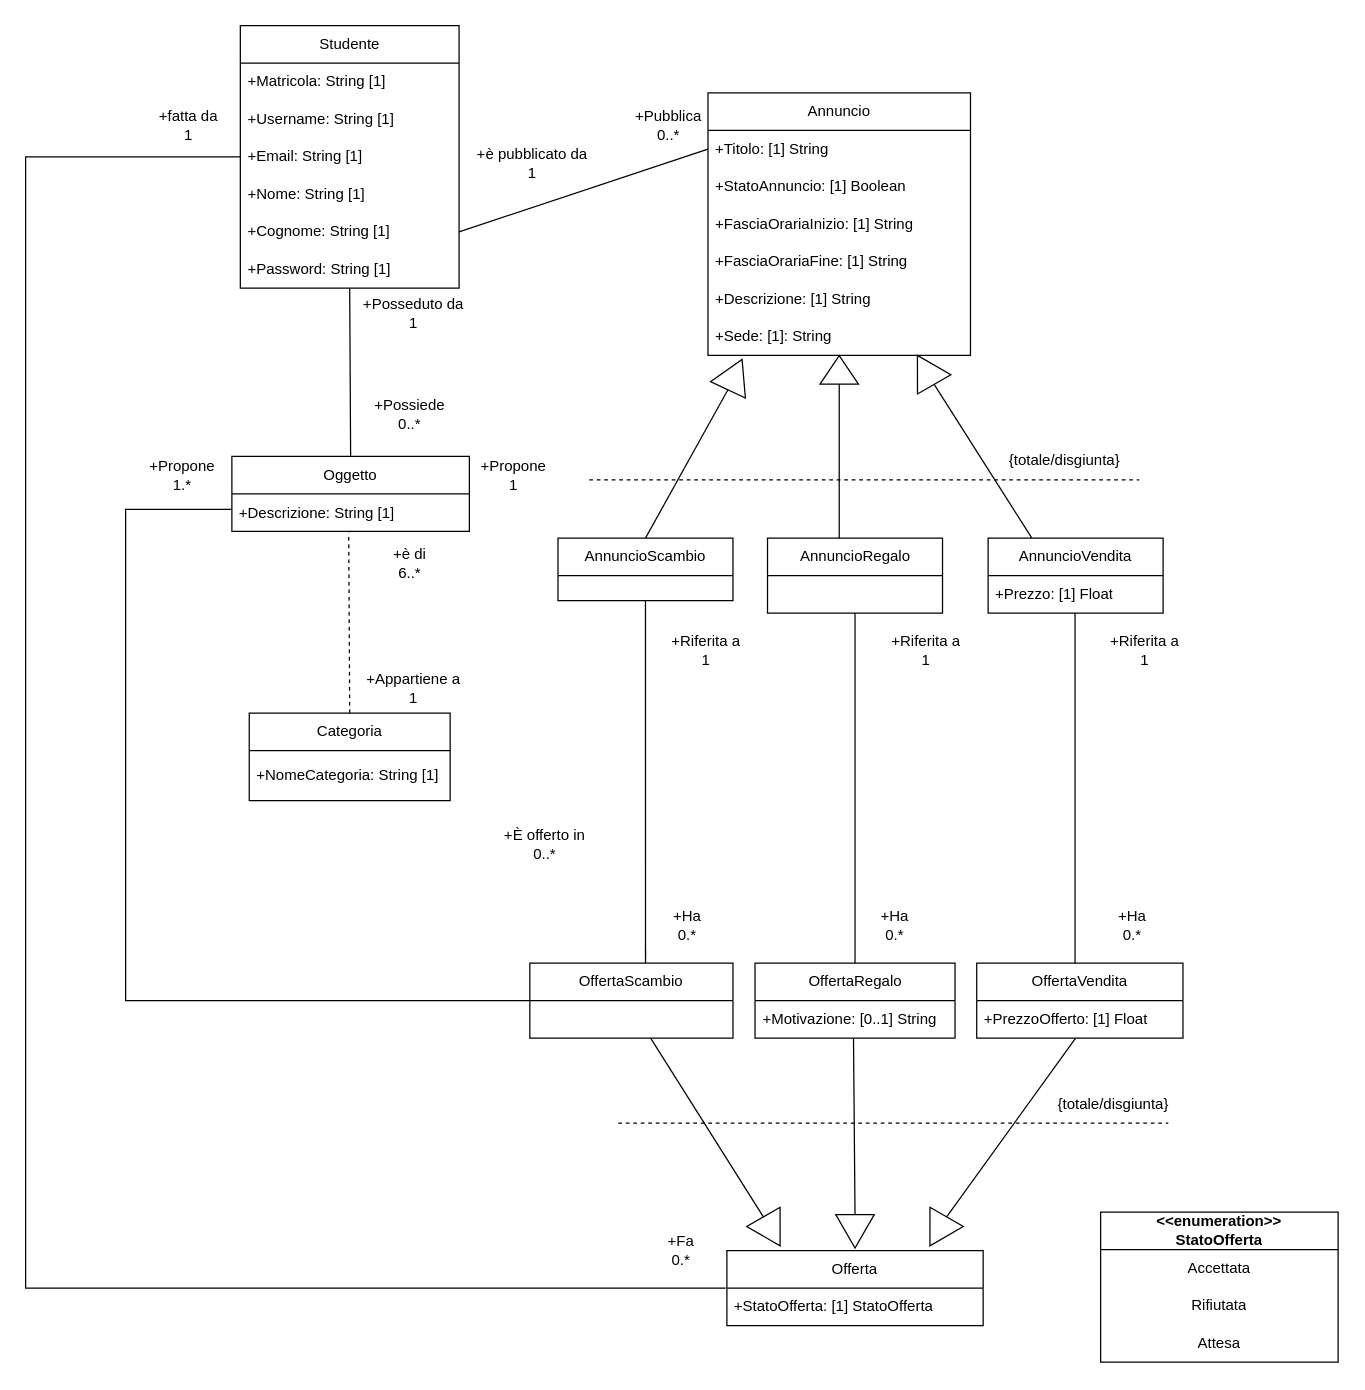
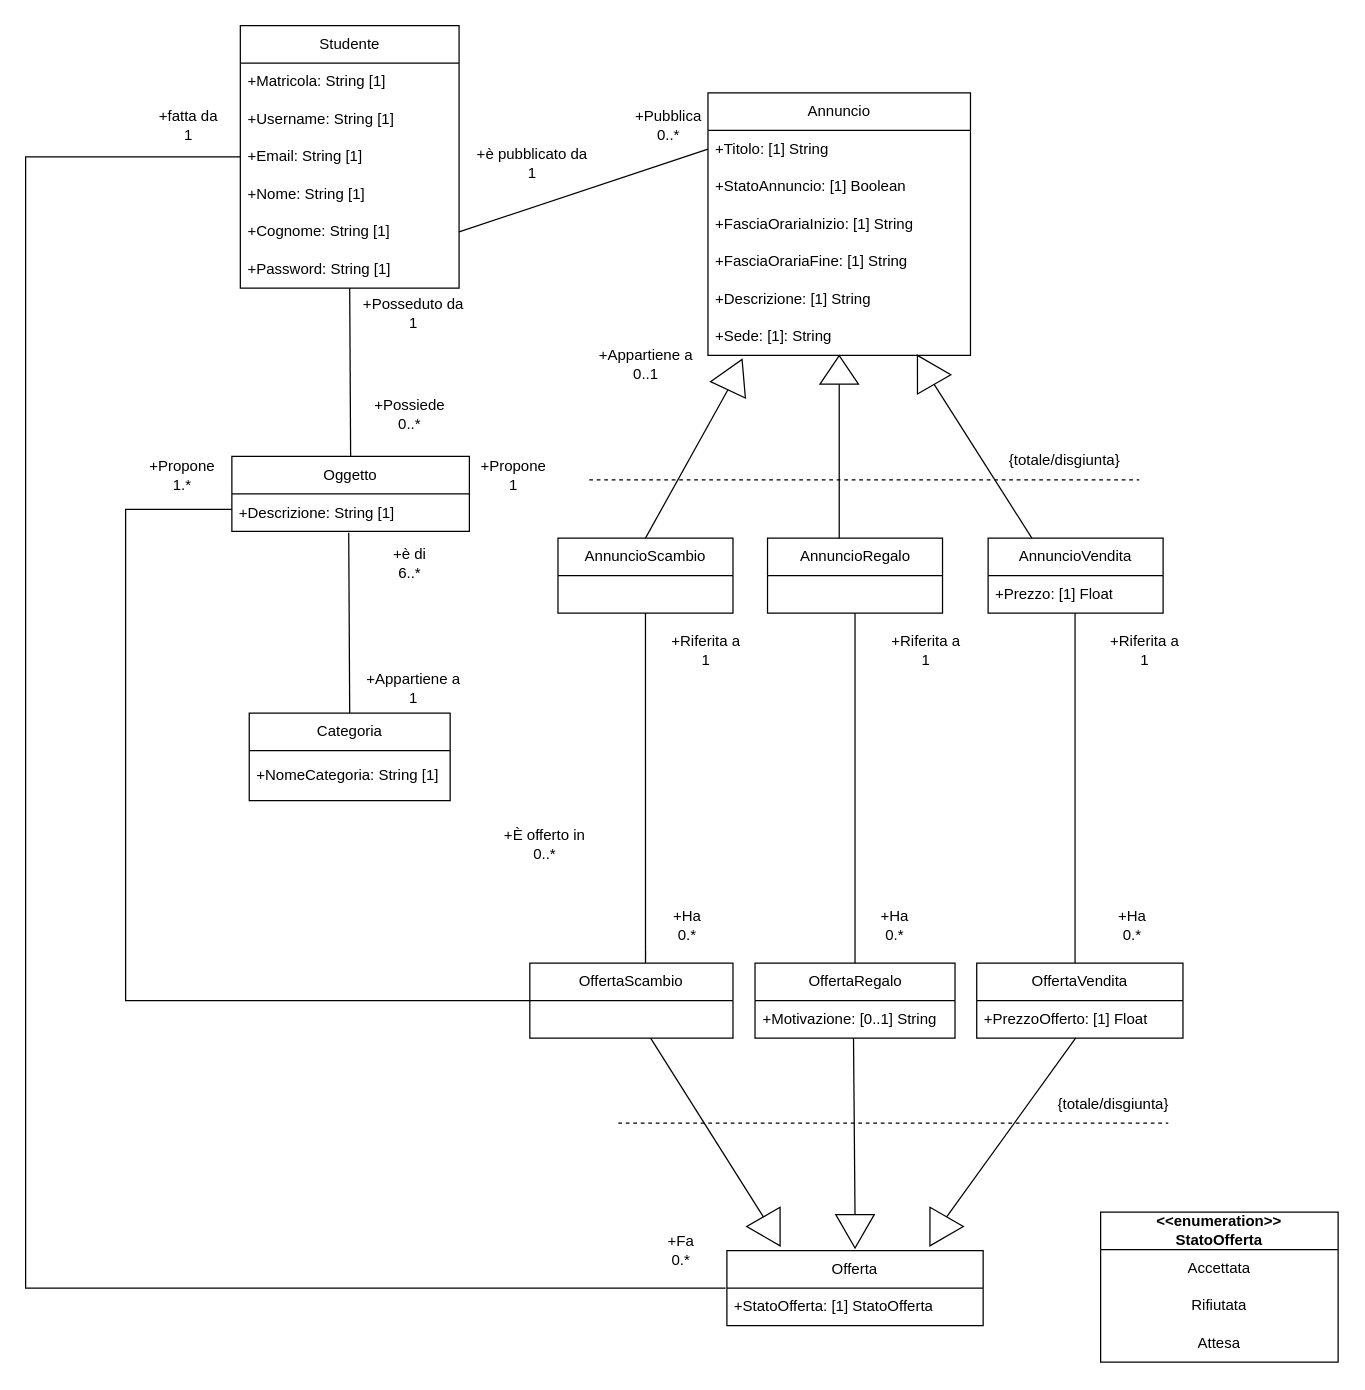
none -> (645, 364)
(645, 569) -> (645, 576)
(349, 622) -> (349, 622)
